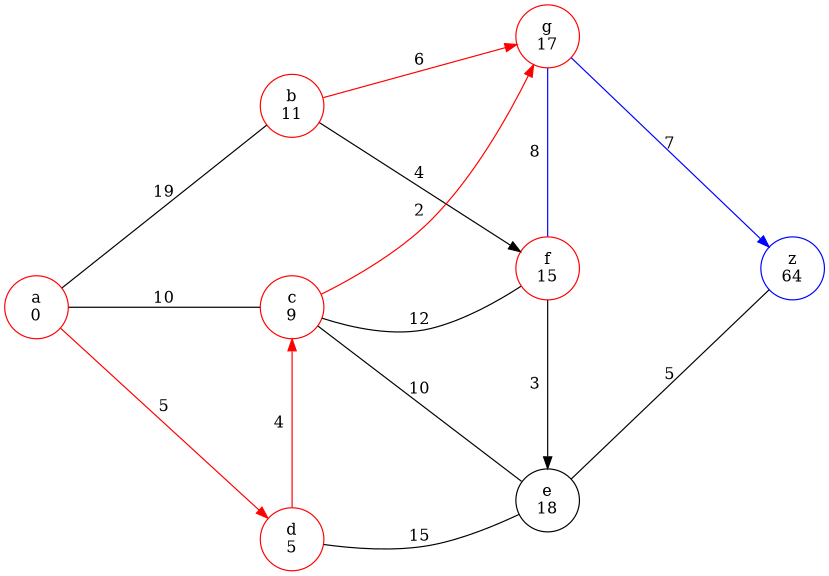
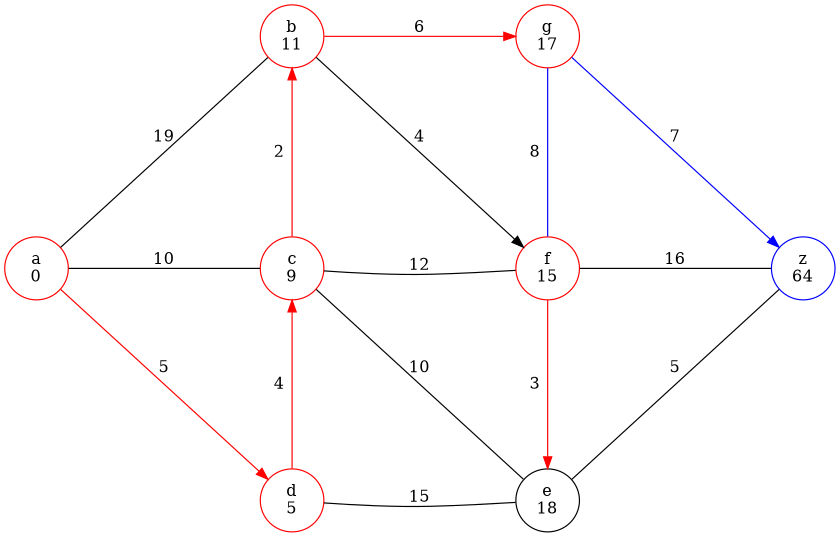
(440, 210) -> (292, 158)
none -> (676, 268)
(548, 378) -> (548, 378)
